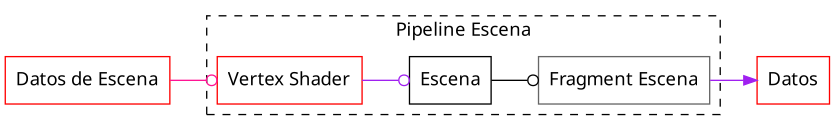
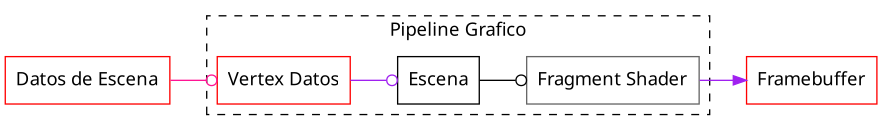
(463, 31) -> (458, 31)
(290, 80) -> (284, 80)
(624, 80) -> (613, 80)
(793, 80) -> (812, 80)
